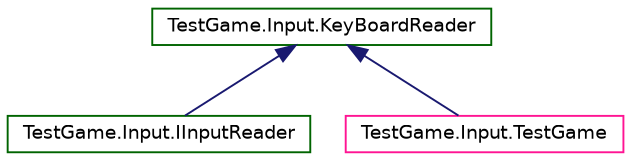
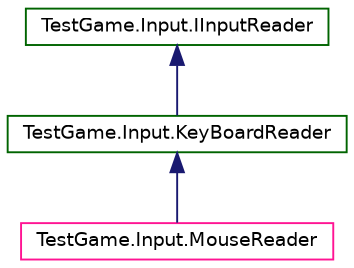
(232, 86) -> (177, 90)
(485, 134) -> (177, 241)
